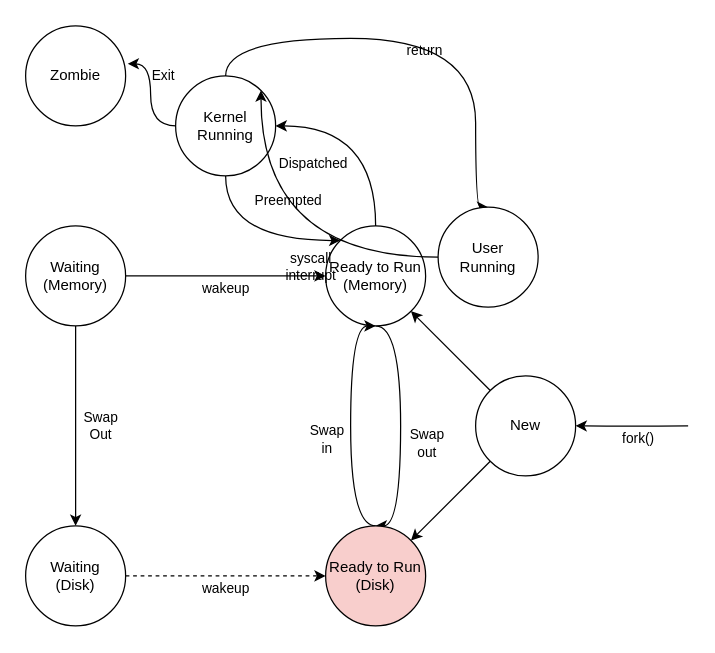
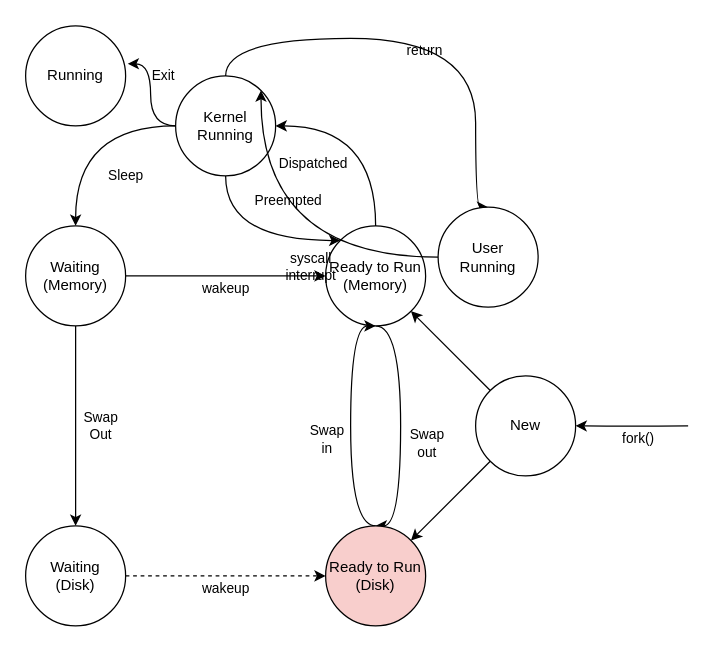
(76, 76) -> (76, 76)
none -> (101, 149)
